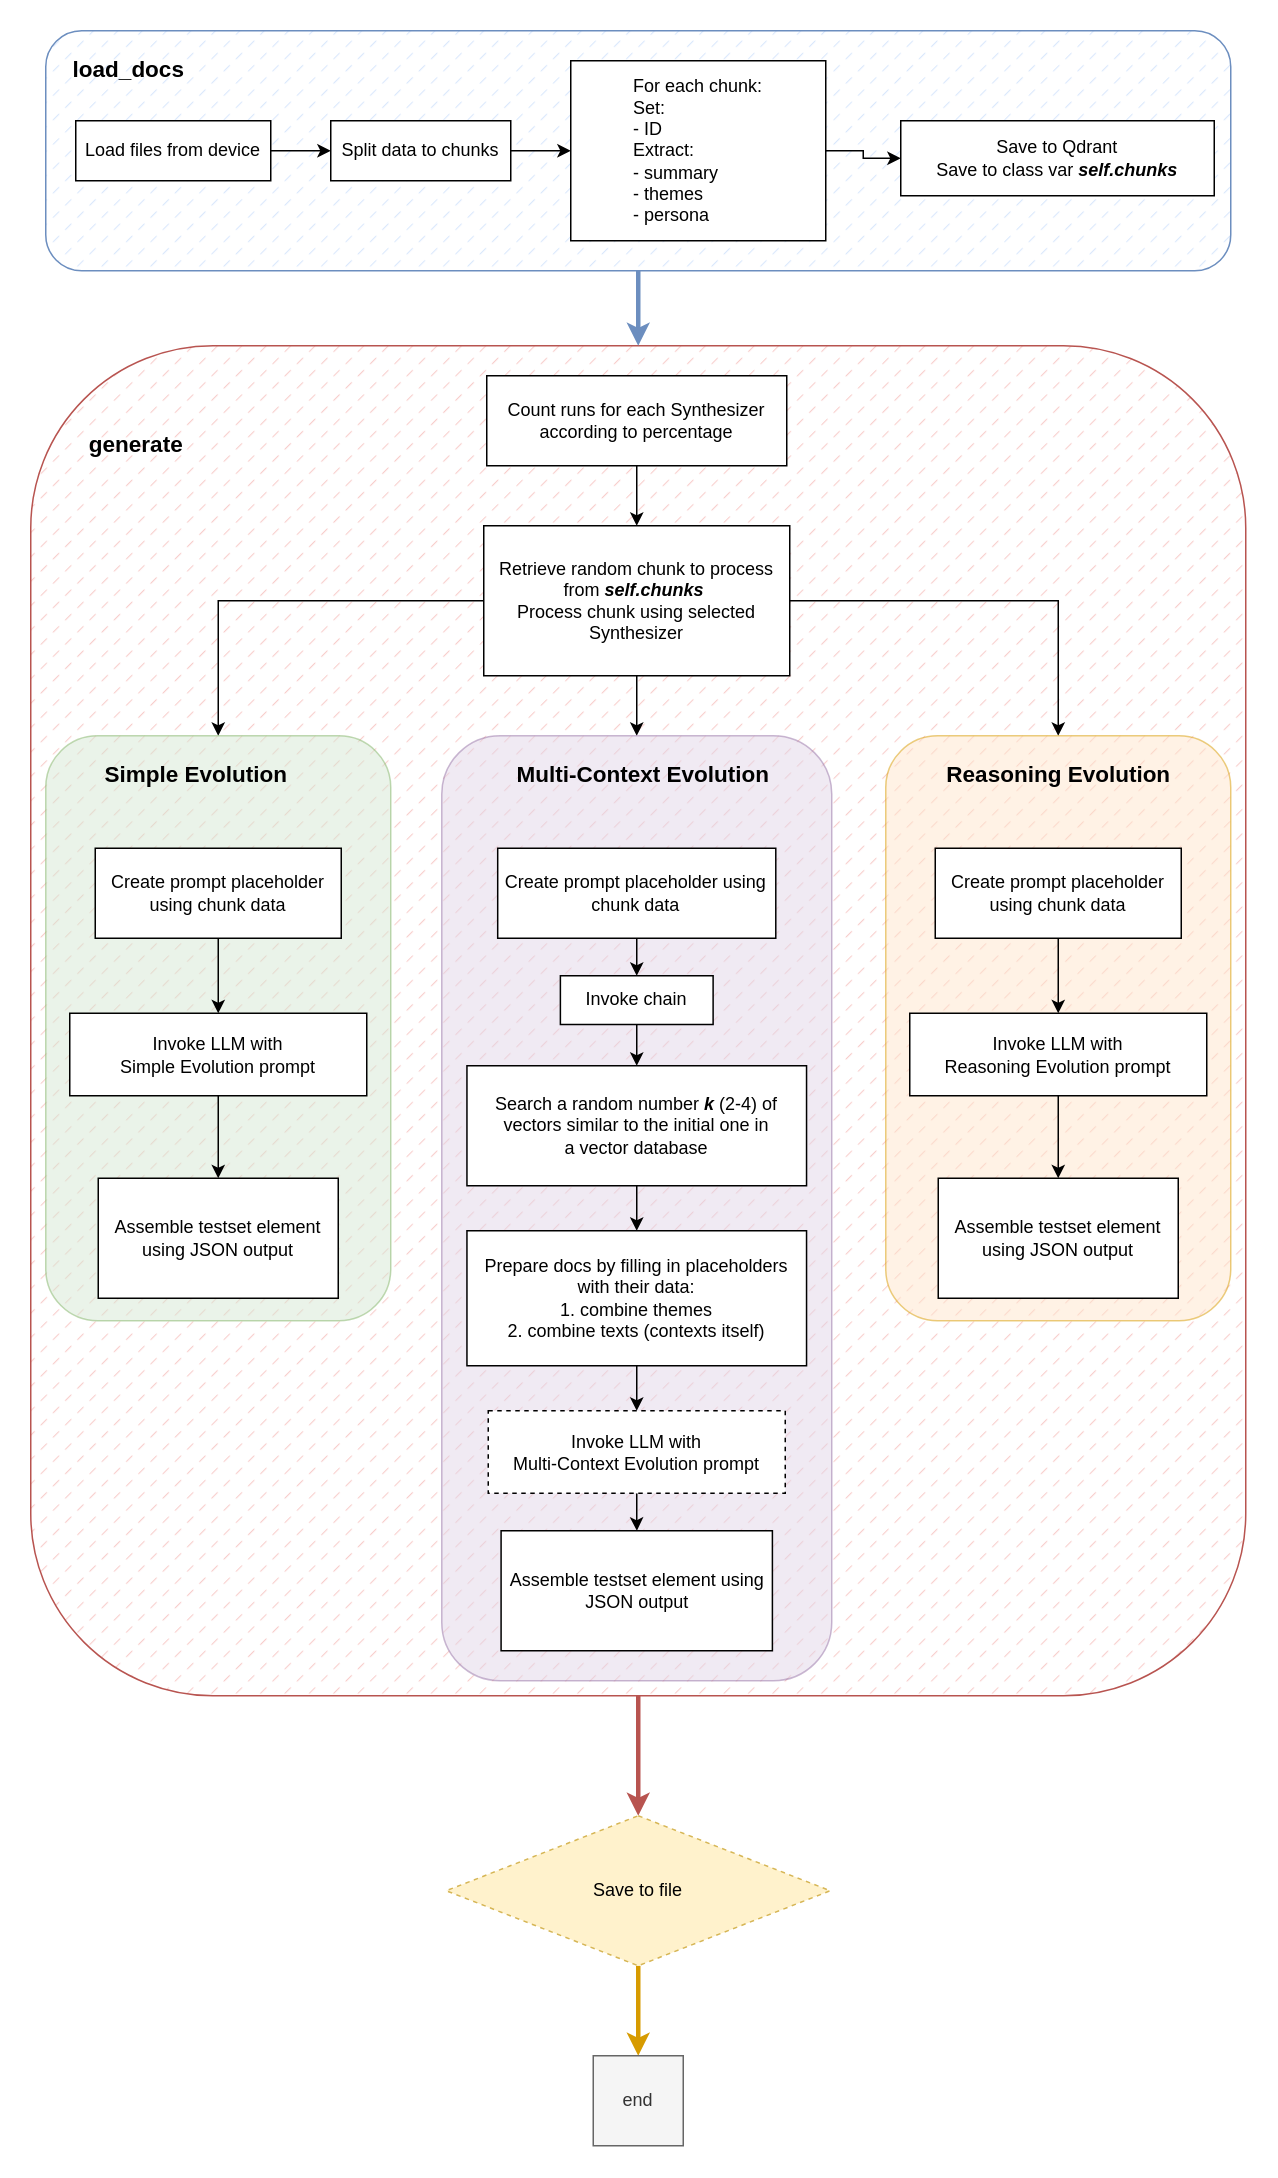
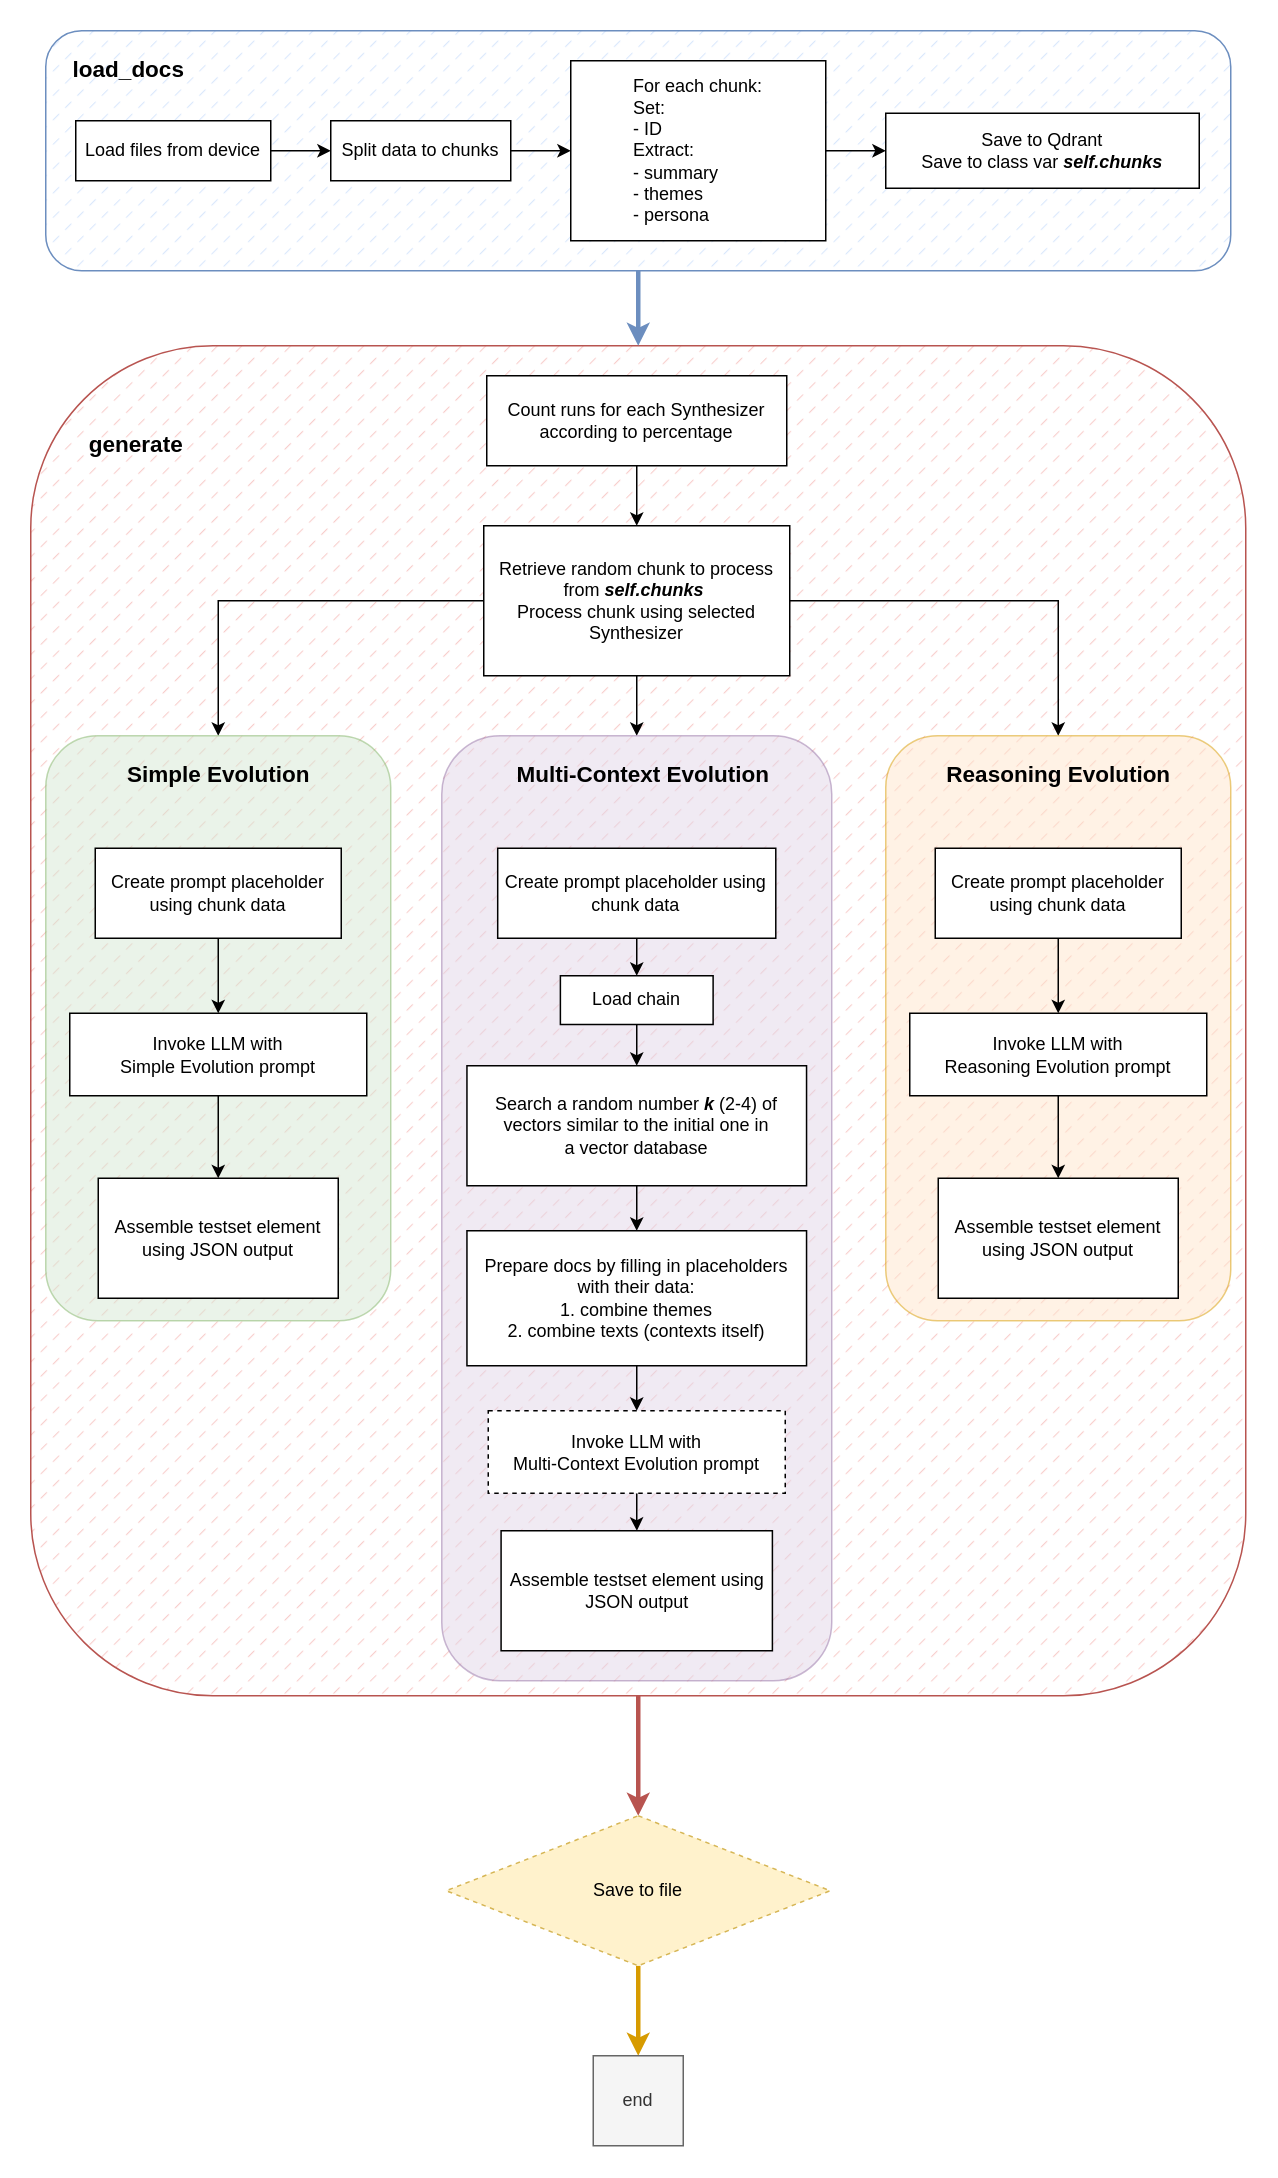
(1058, 158) -> (1043, 151)
(196, 773) -> (218, 773)
(637, 1000) -> (637, 1000)
